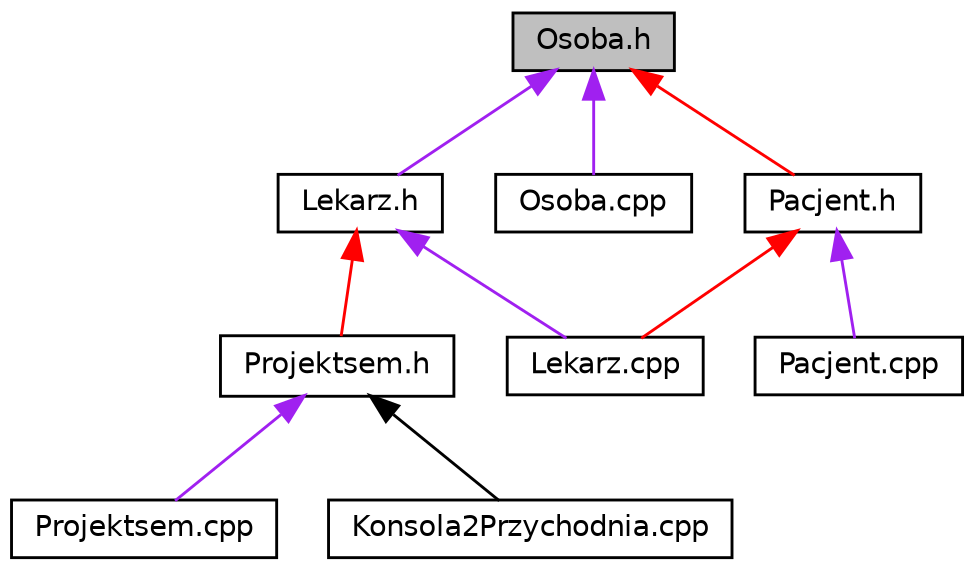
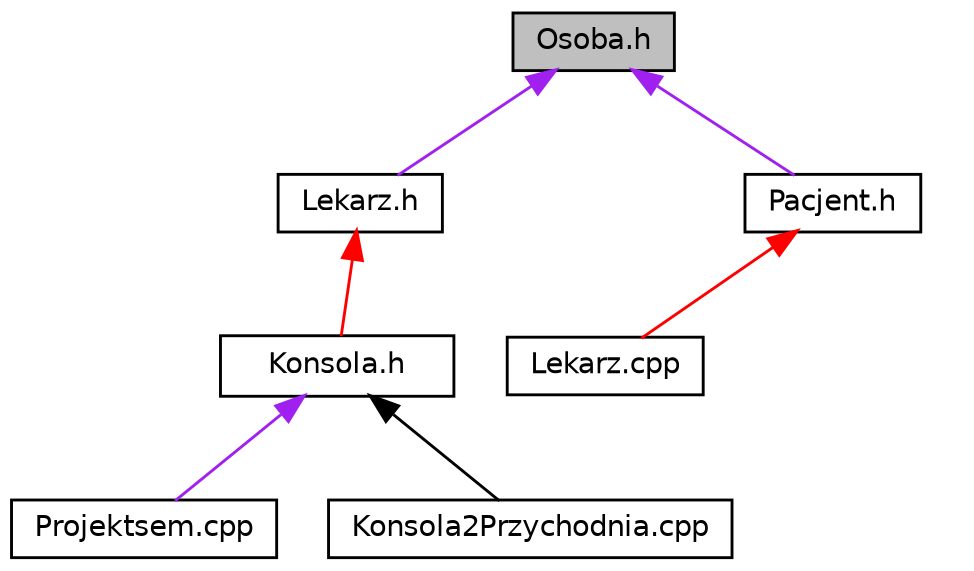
(726, 131) -> (726, 131)
(594, 203) -> none
(495, 292) -> none
(337, 366) -> (337, 366)
(859, 366) -> none
